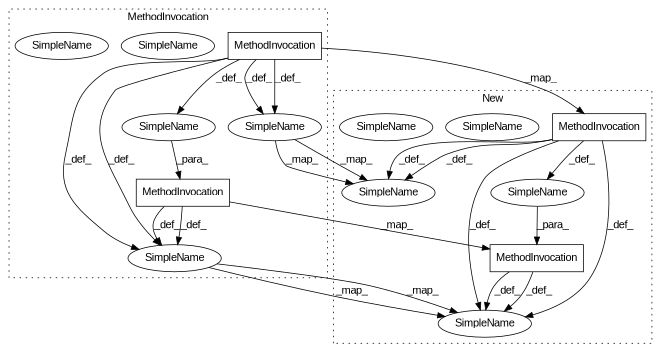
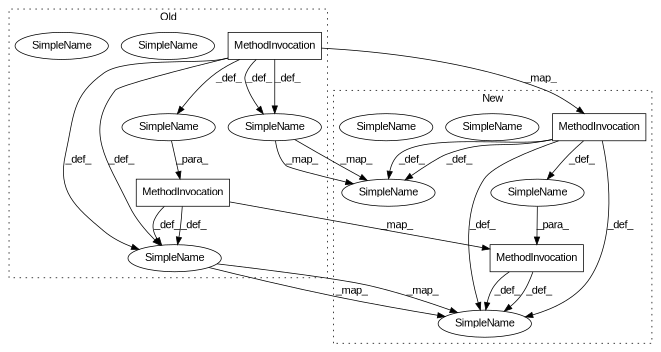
(168, 18) -> (168, 18)
